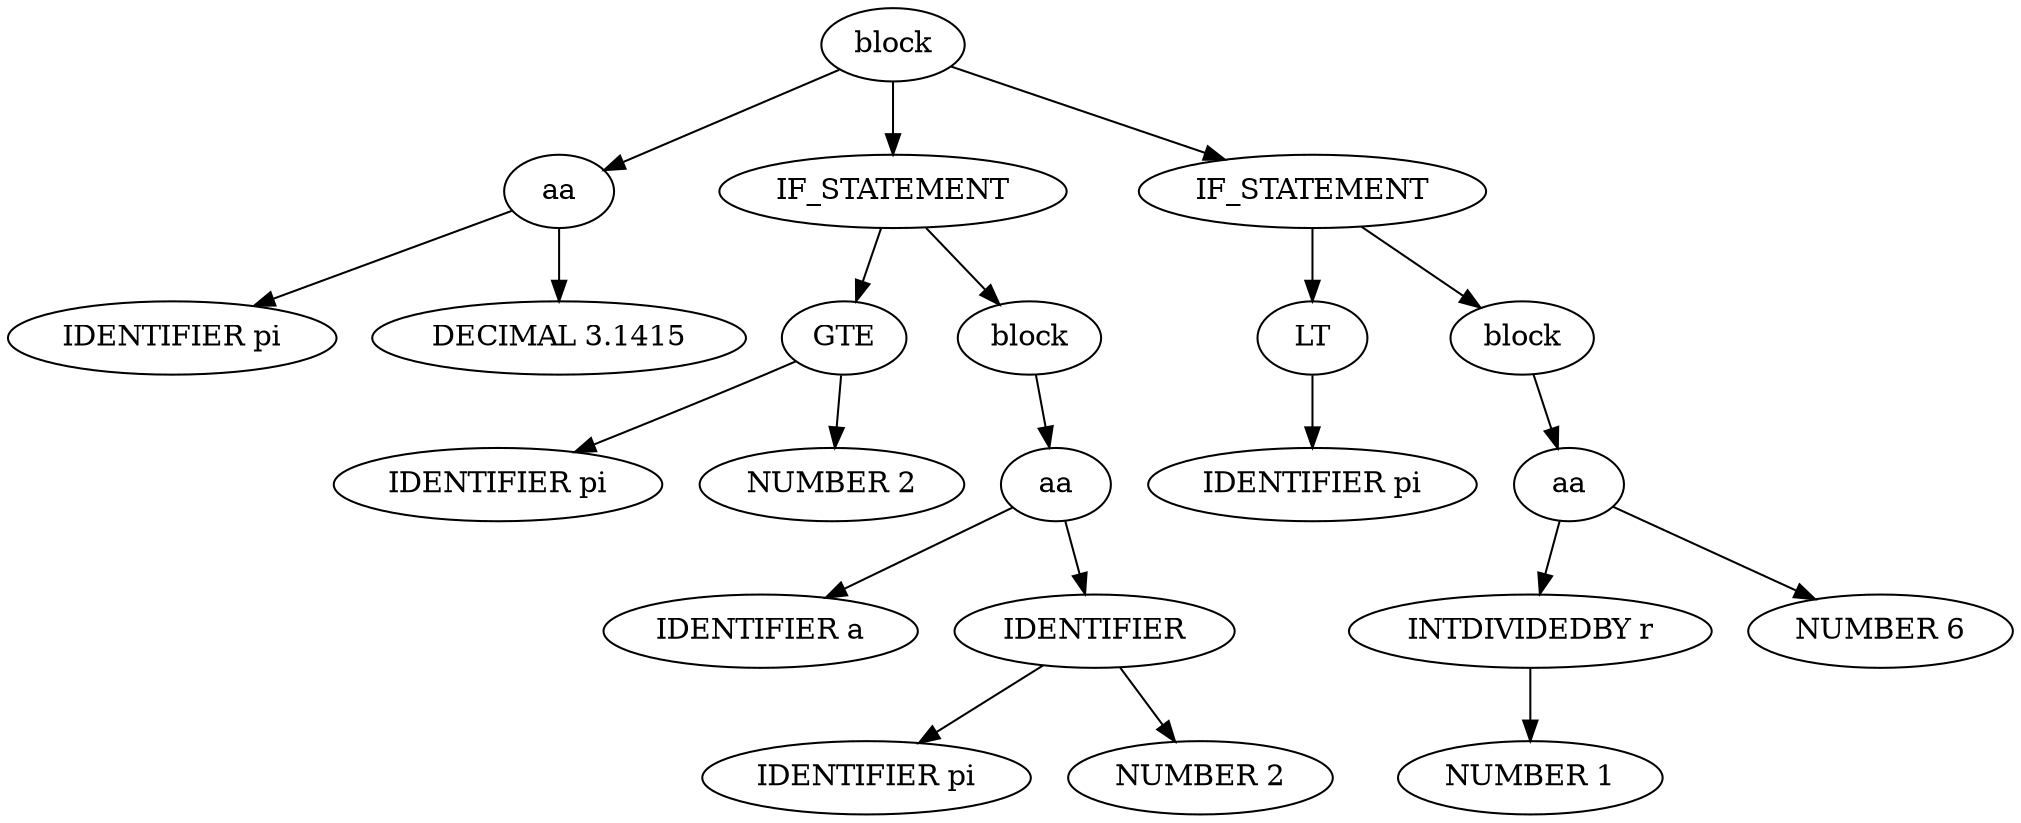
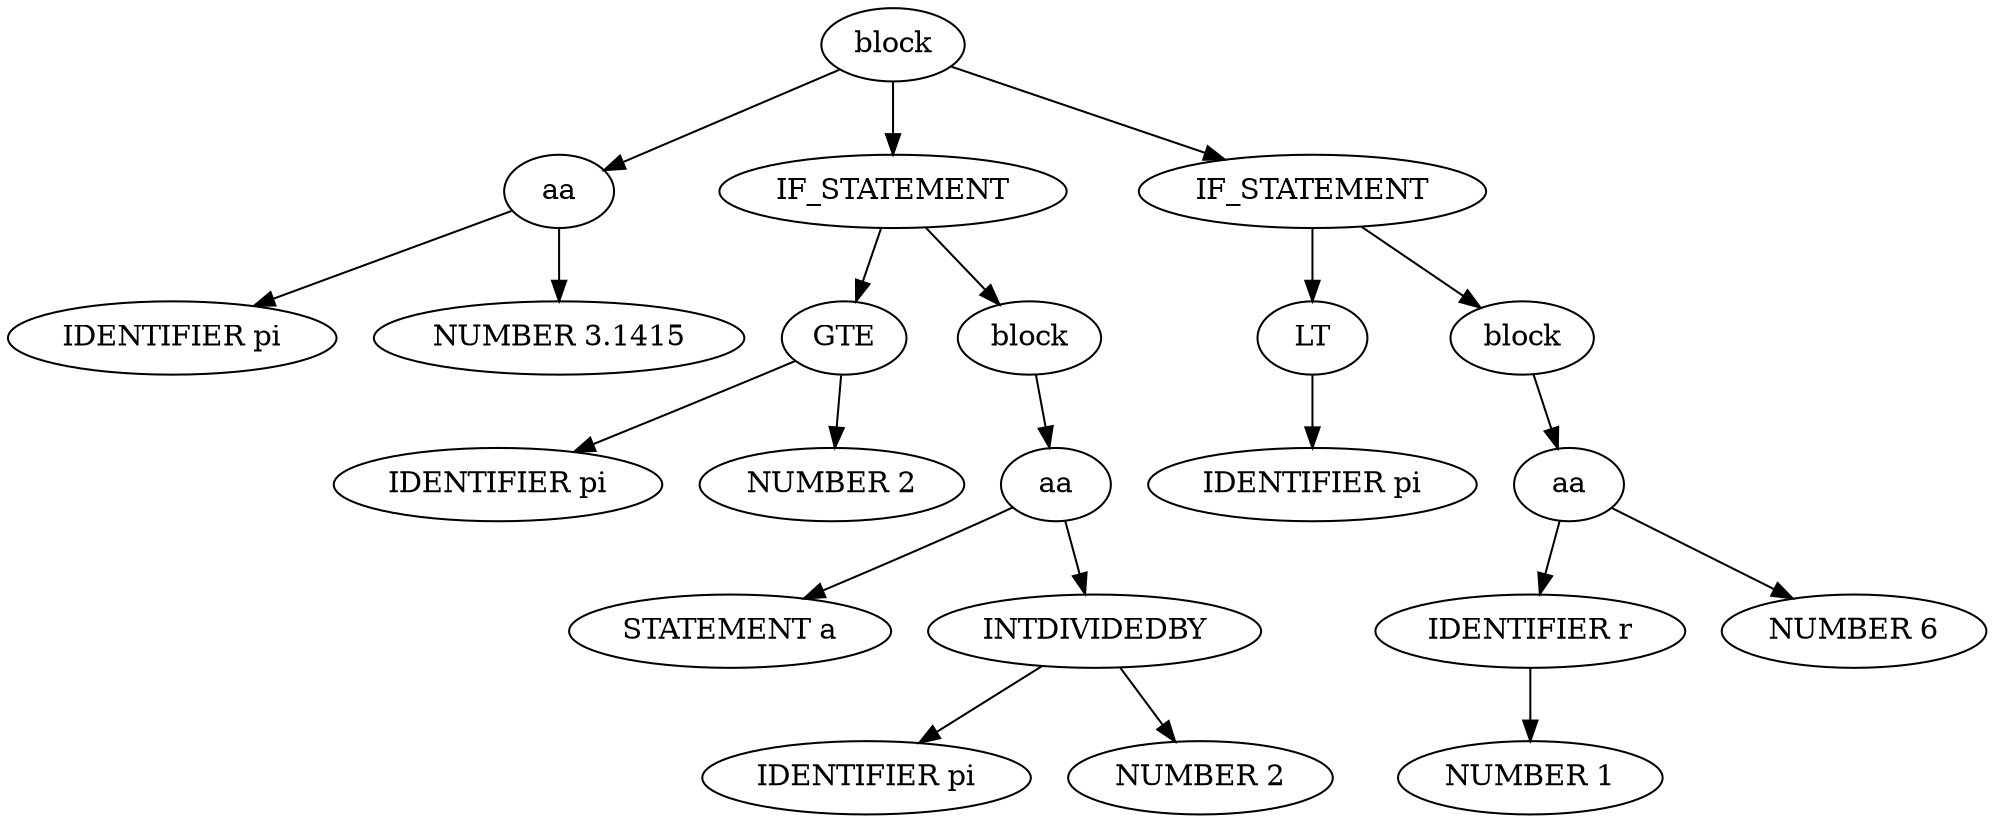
(559, 338) -> (559, 338)
(761, 631) -> (730, 631)
(1095, 631) -> (1095, 631)
(1530, 631) -> (1530, 631)
